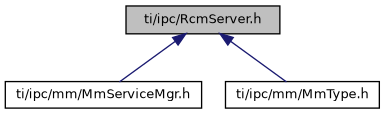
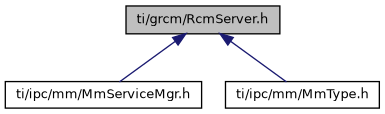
(203, 20) -> (203, 20)
